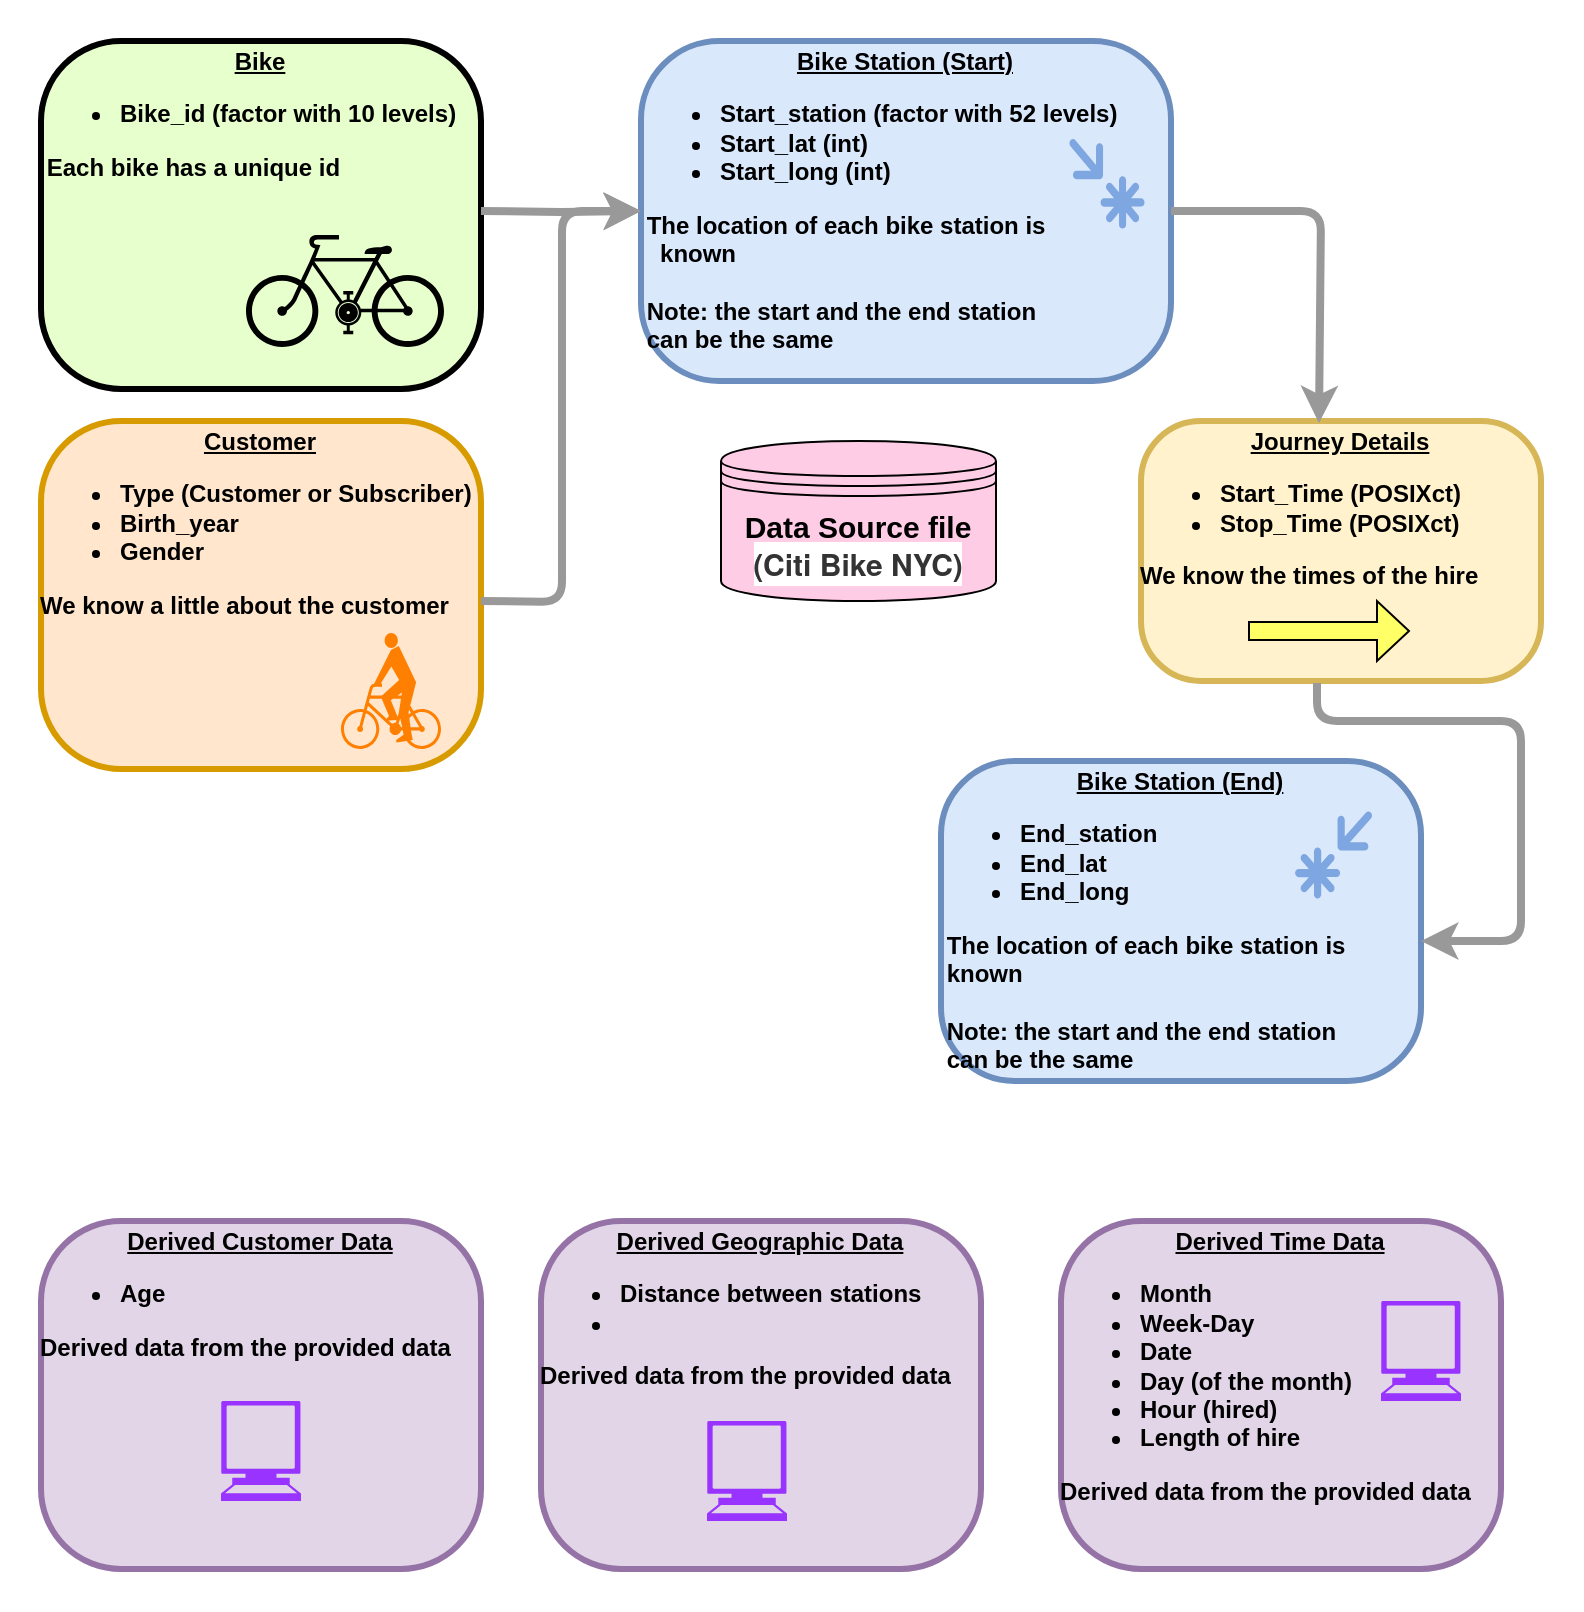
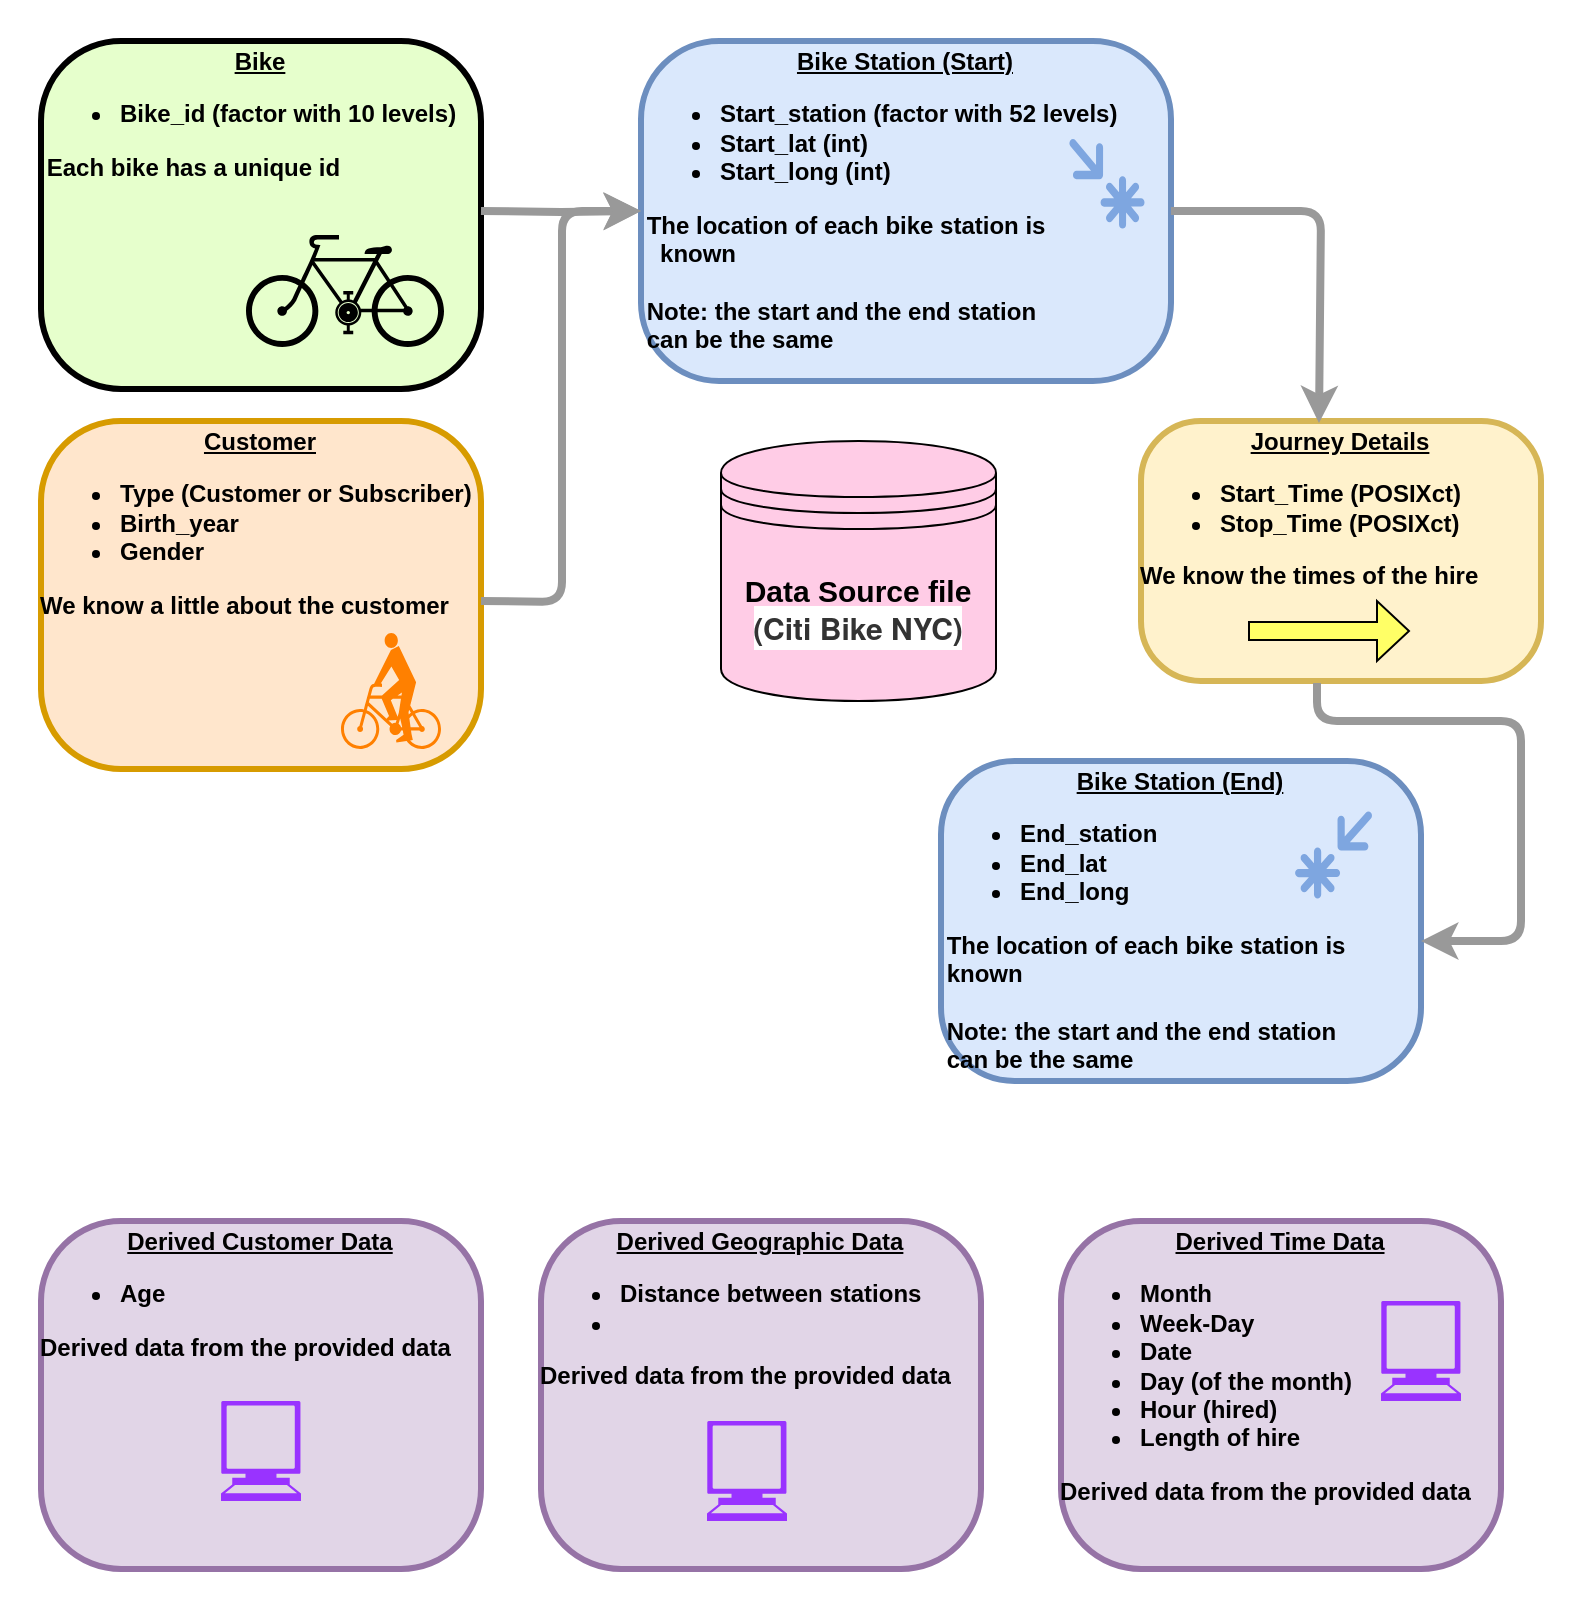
(859, 521) -> (859, 571)
